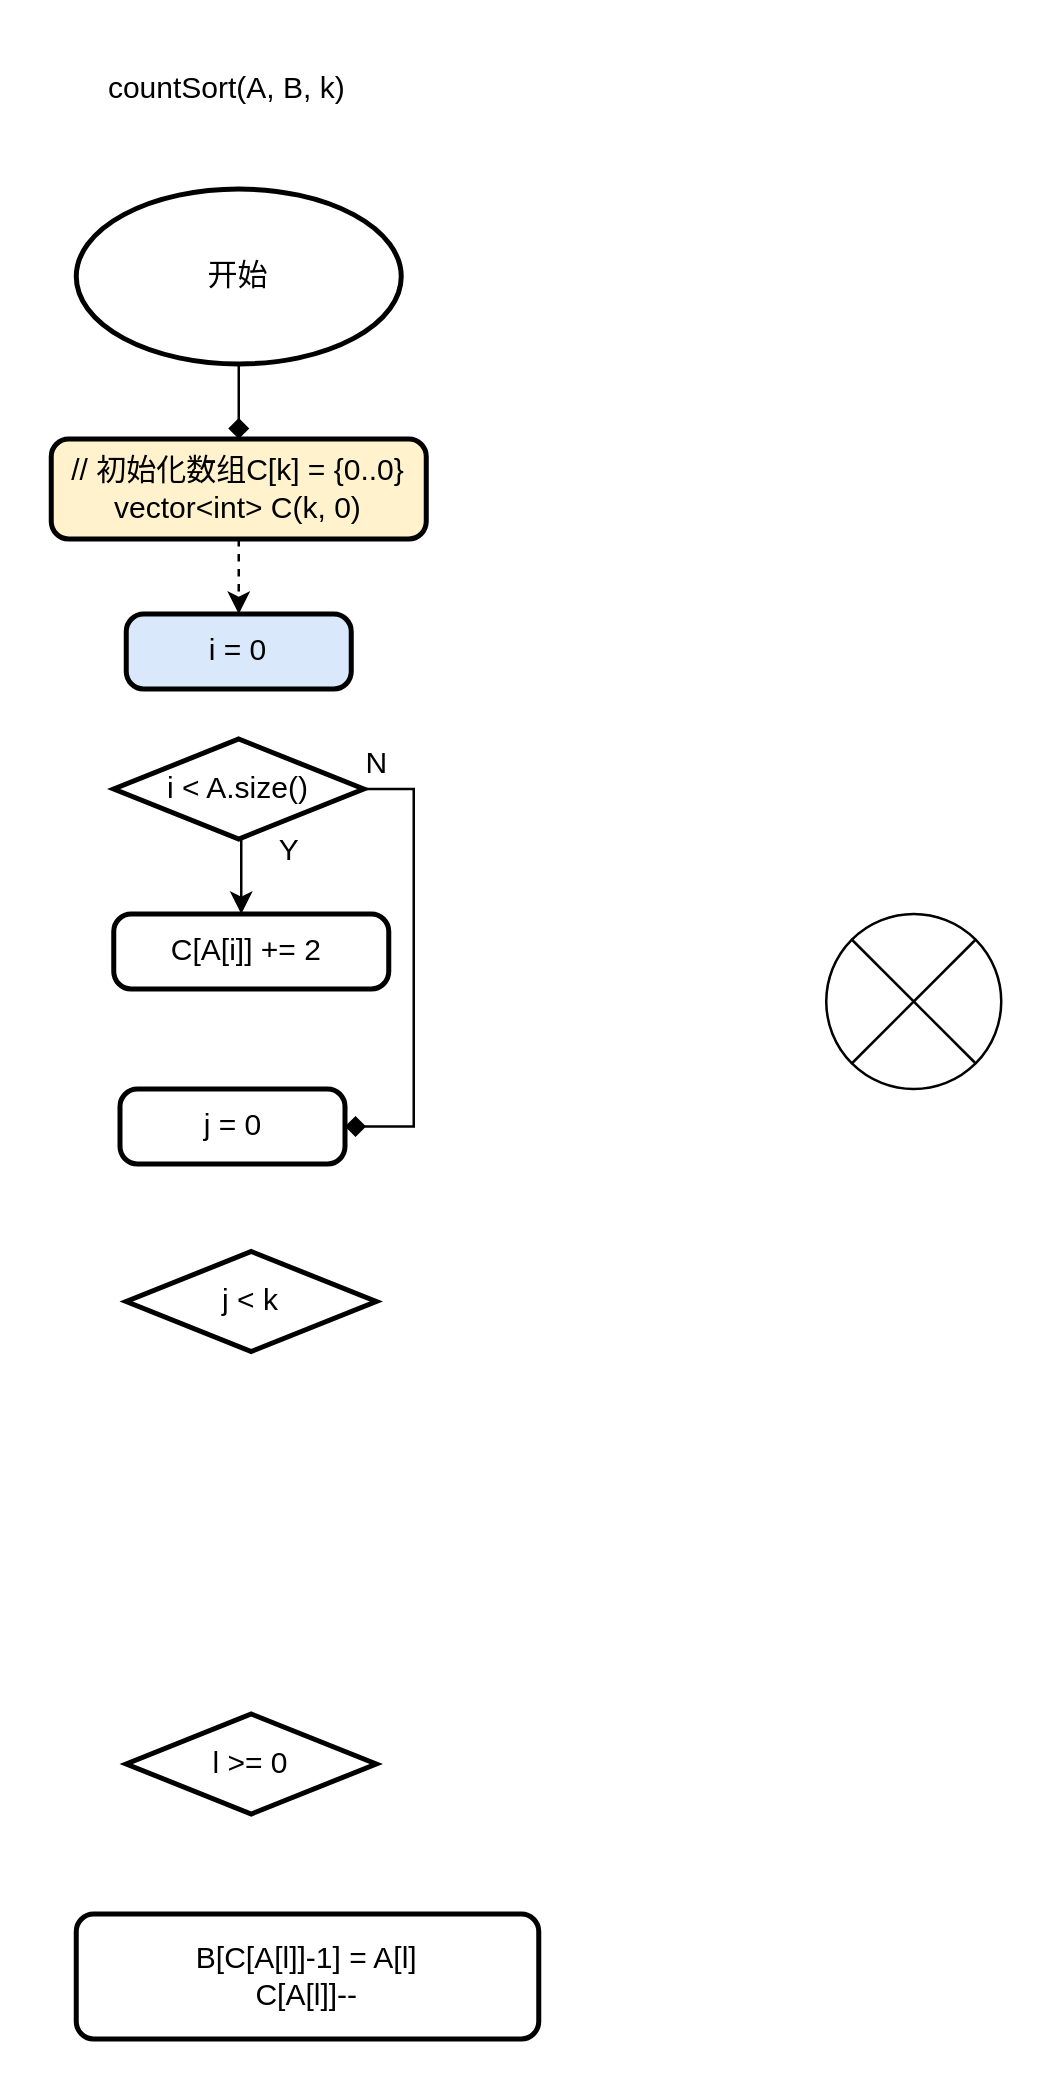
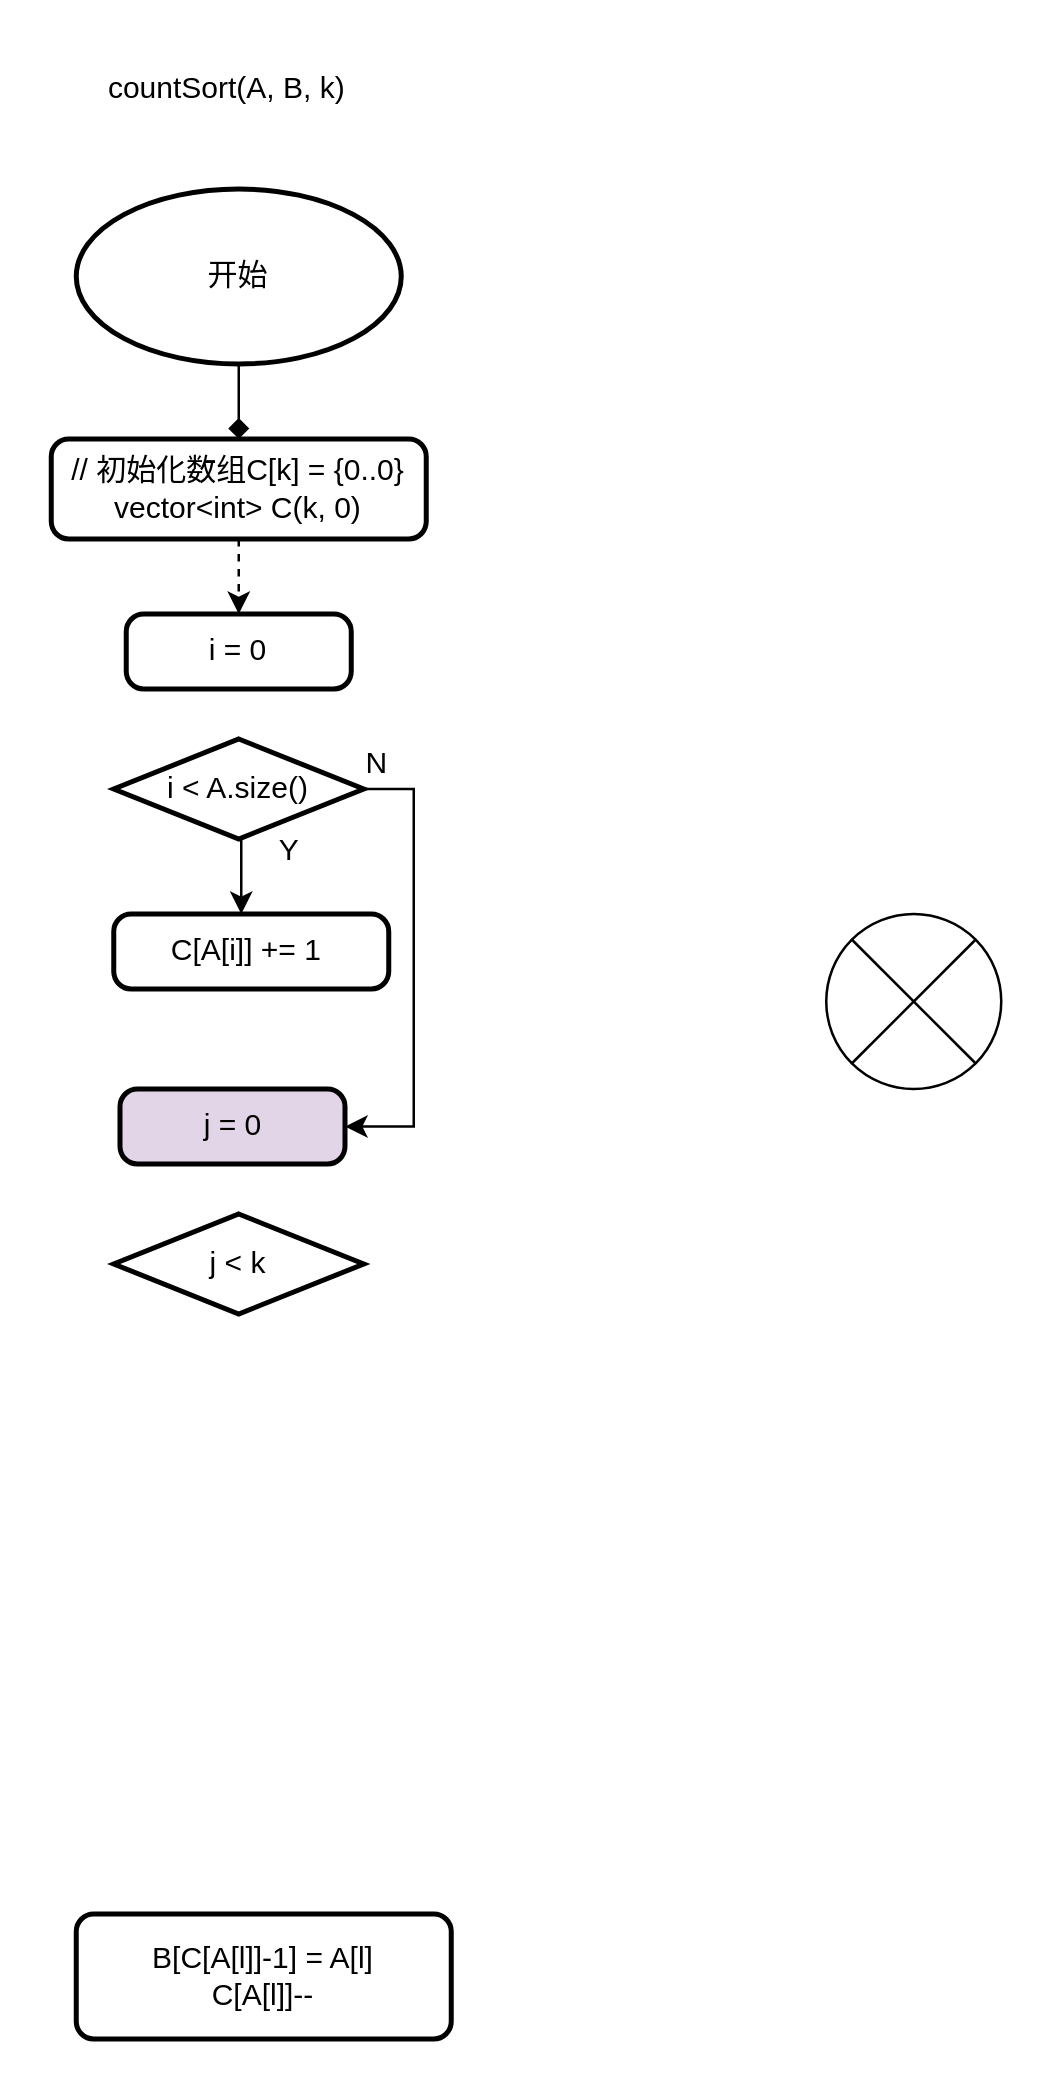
(239, 489) -> (239, 489)
(239, 651) -> (239, 651)
(251, 951) -> (251, 951)
(233, 1126) -> (233, 1126)
(365, 1126) -> (363, 1126)
(251, 1301) -> (239, 1264)
(251, 1764) -> none
(308, 1976) -> (264, 1976)
